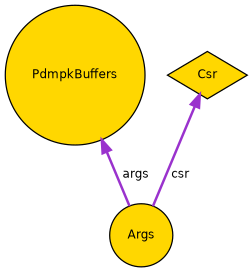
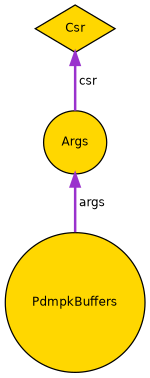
(118, 179) -> (75, 209)
